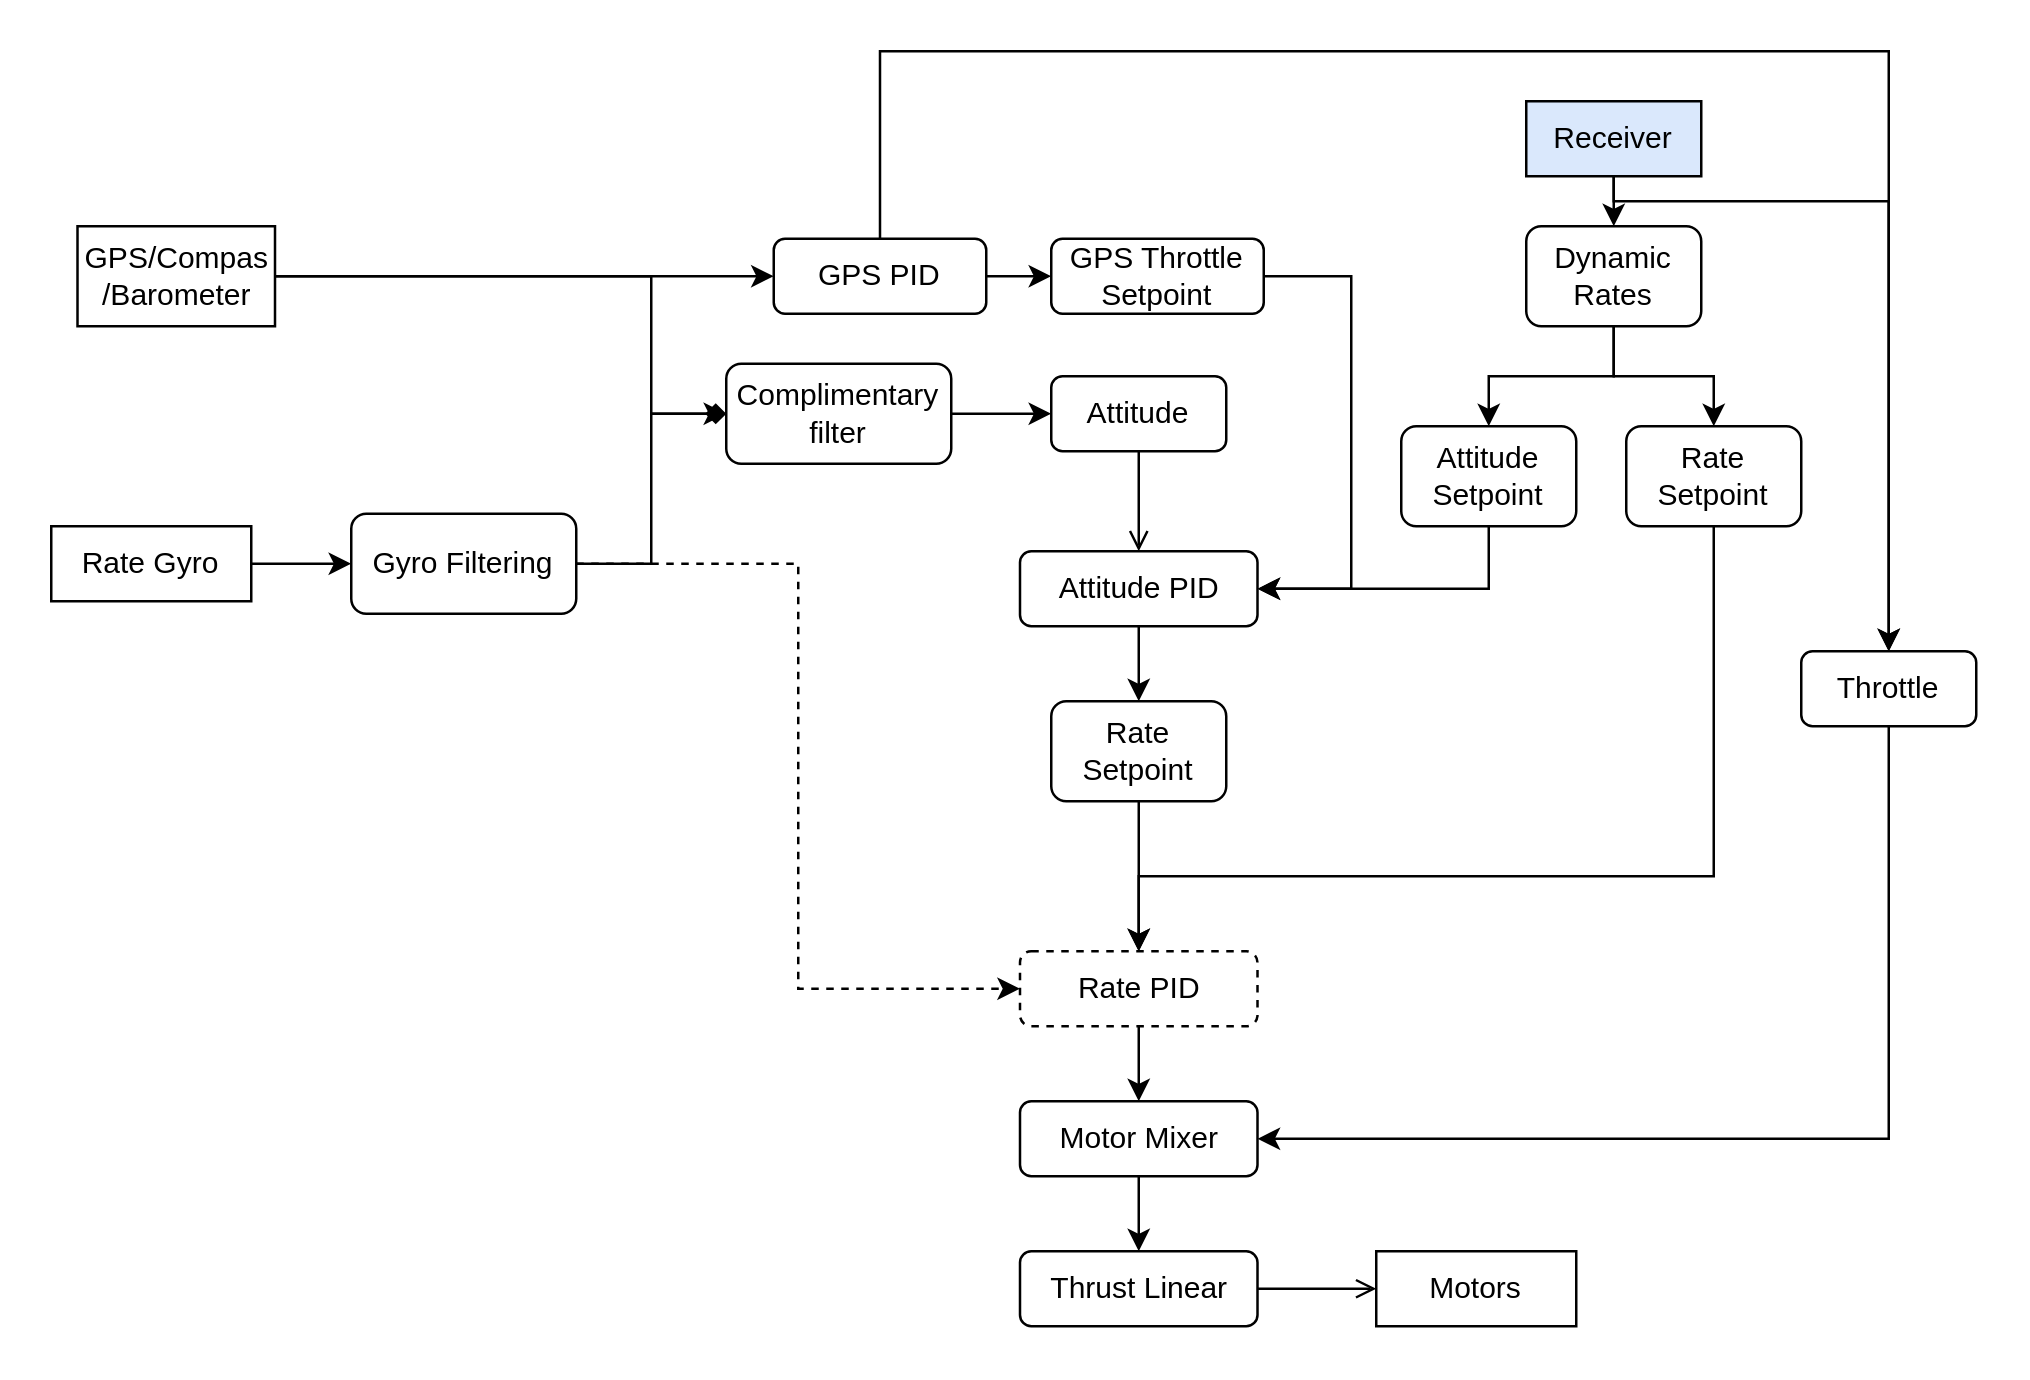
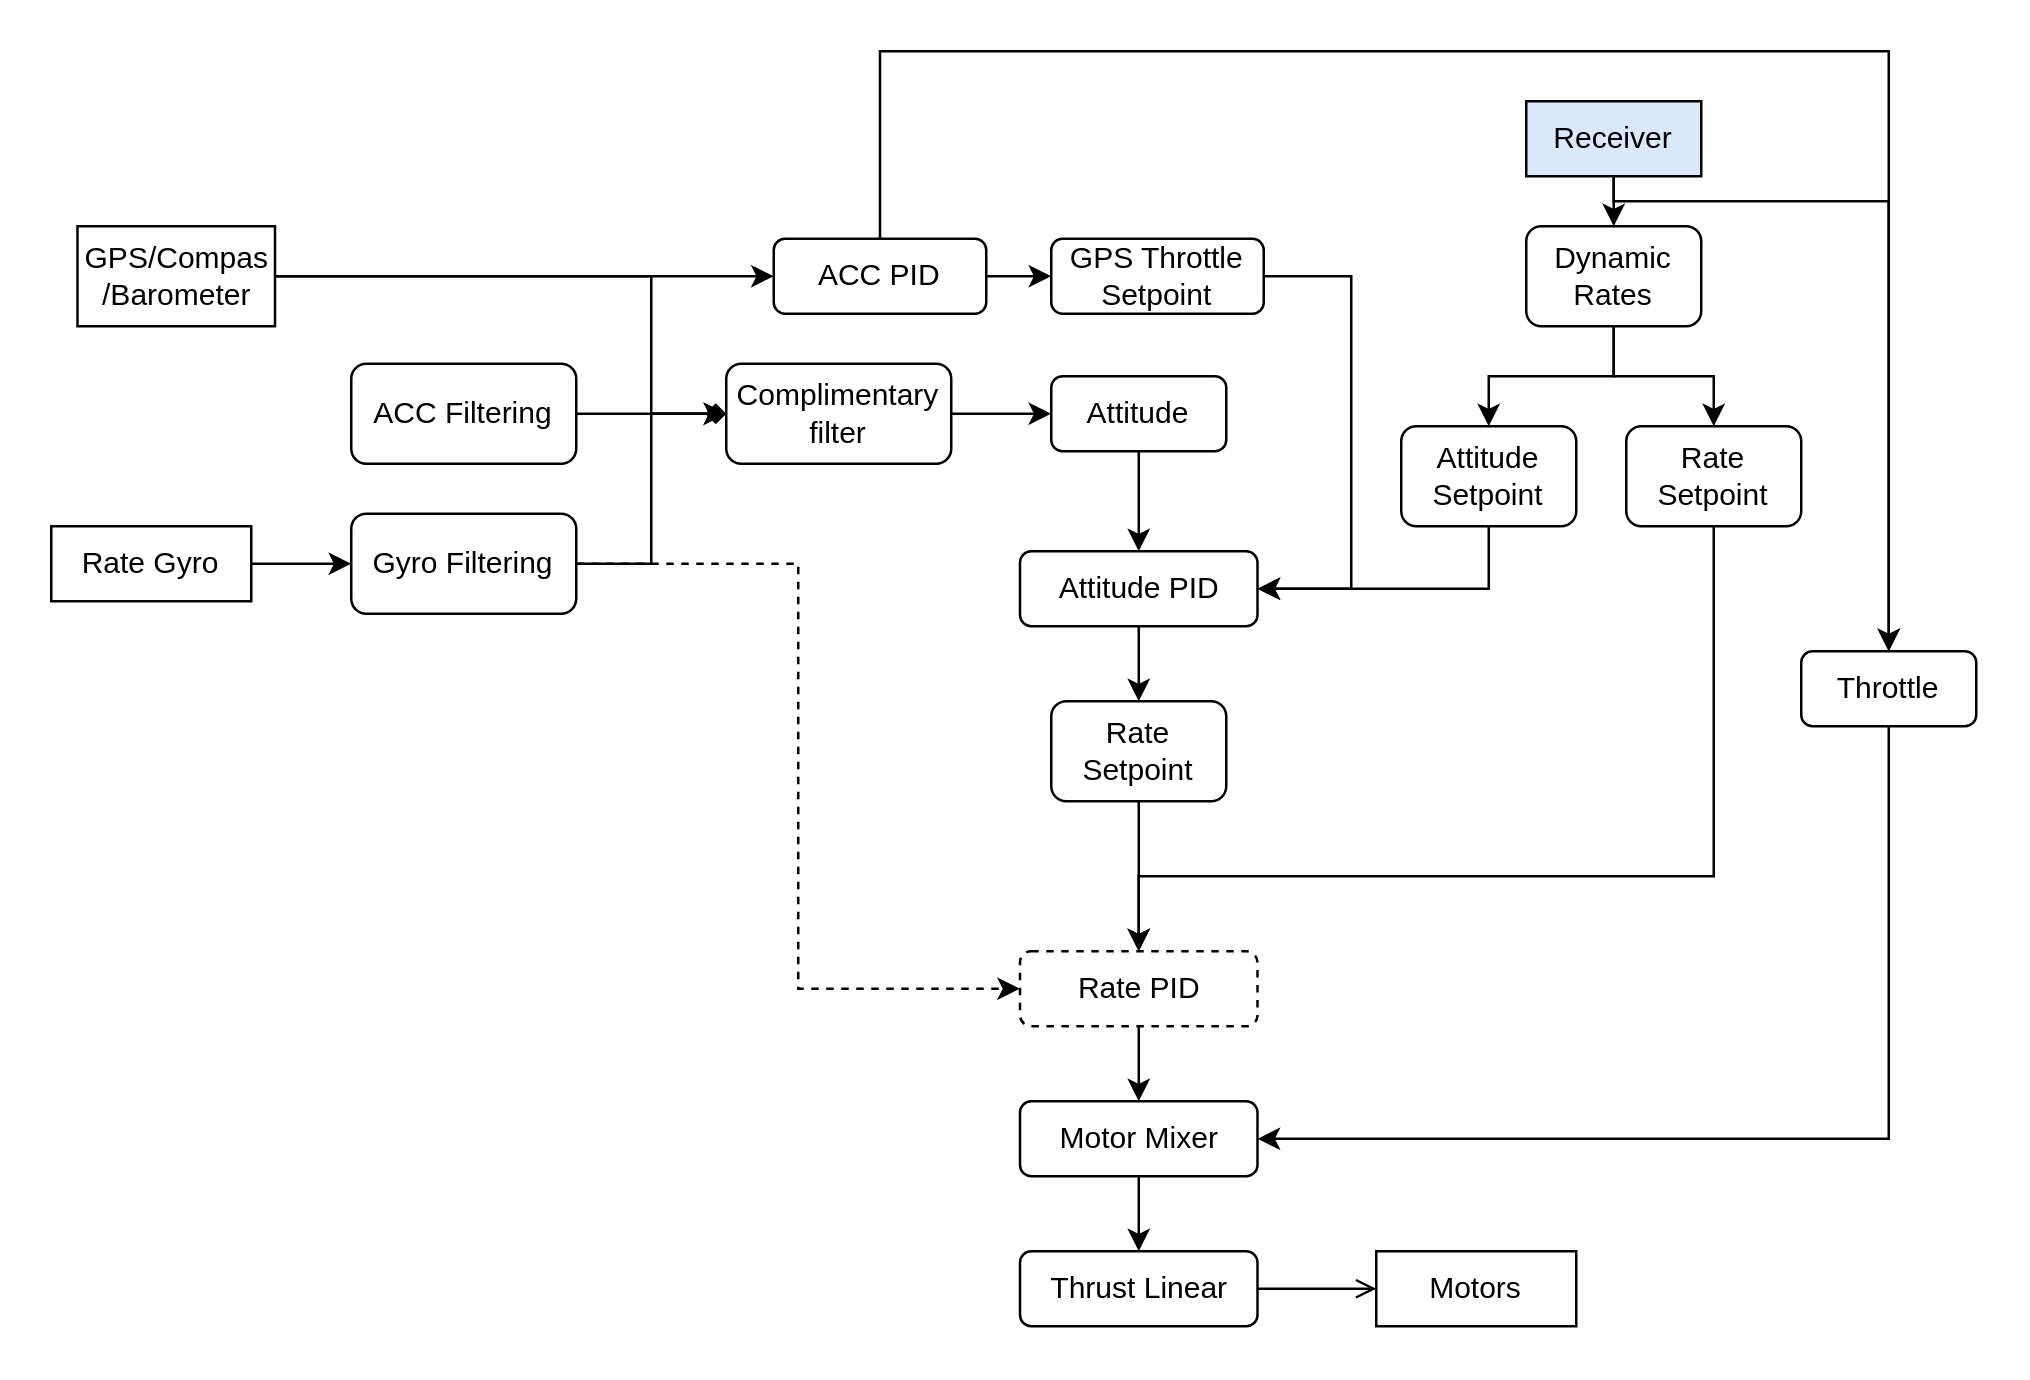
(880, 276) -> (880, 276)
none -> (464, 414)
none -> (611, 414)
(1139, 537) -> (1139, 533)
